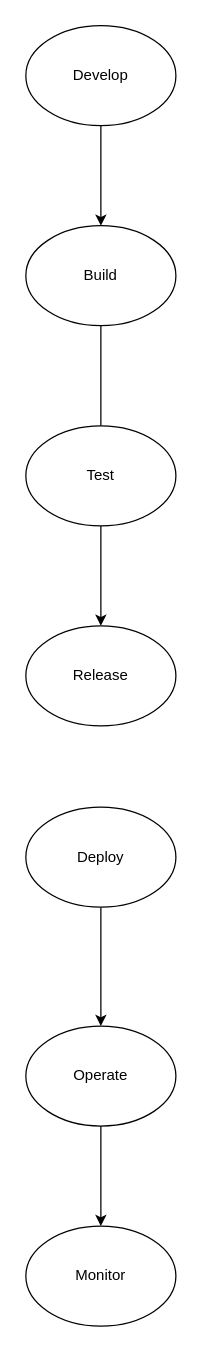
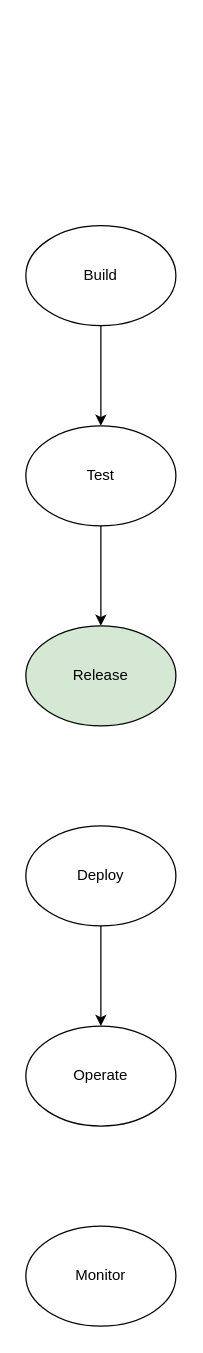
(101, 76) -> none
(101, 172) -> none
(101, 419) -> (101, 416)
(101, 676) -> (101, 676)
(101, 857) -> (101, 876)
(101, 1172) -> none
